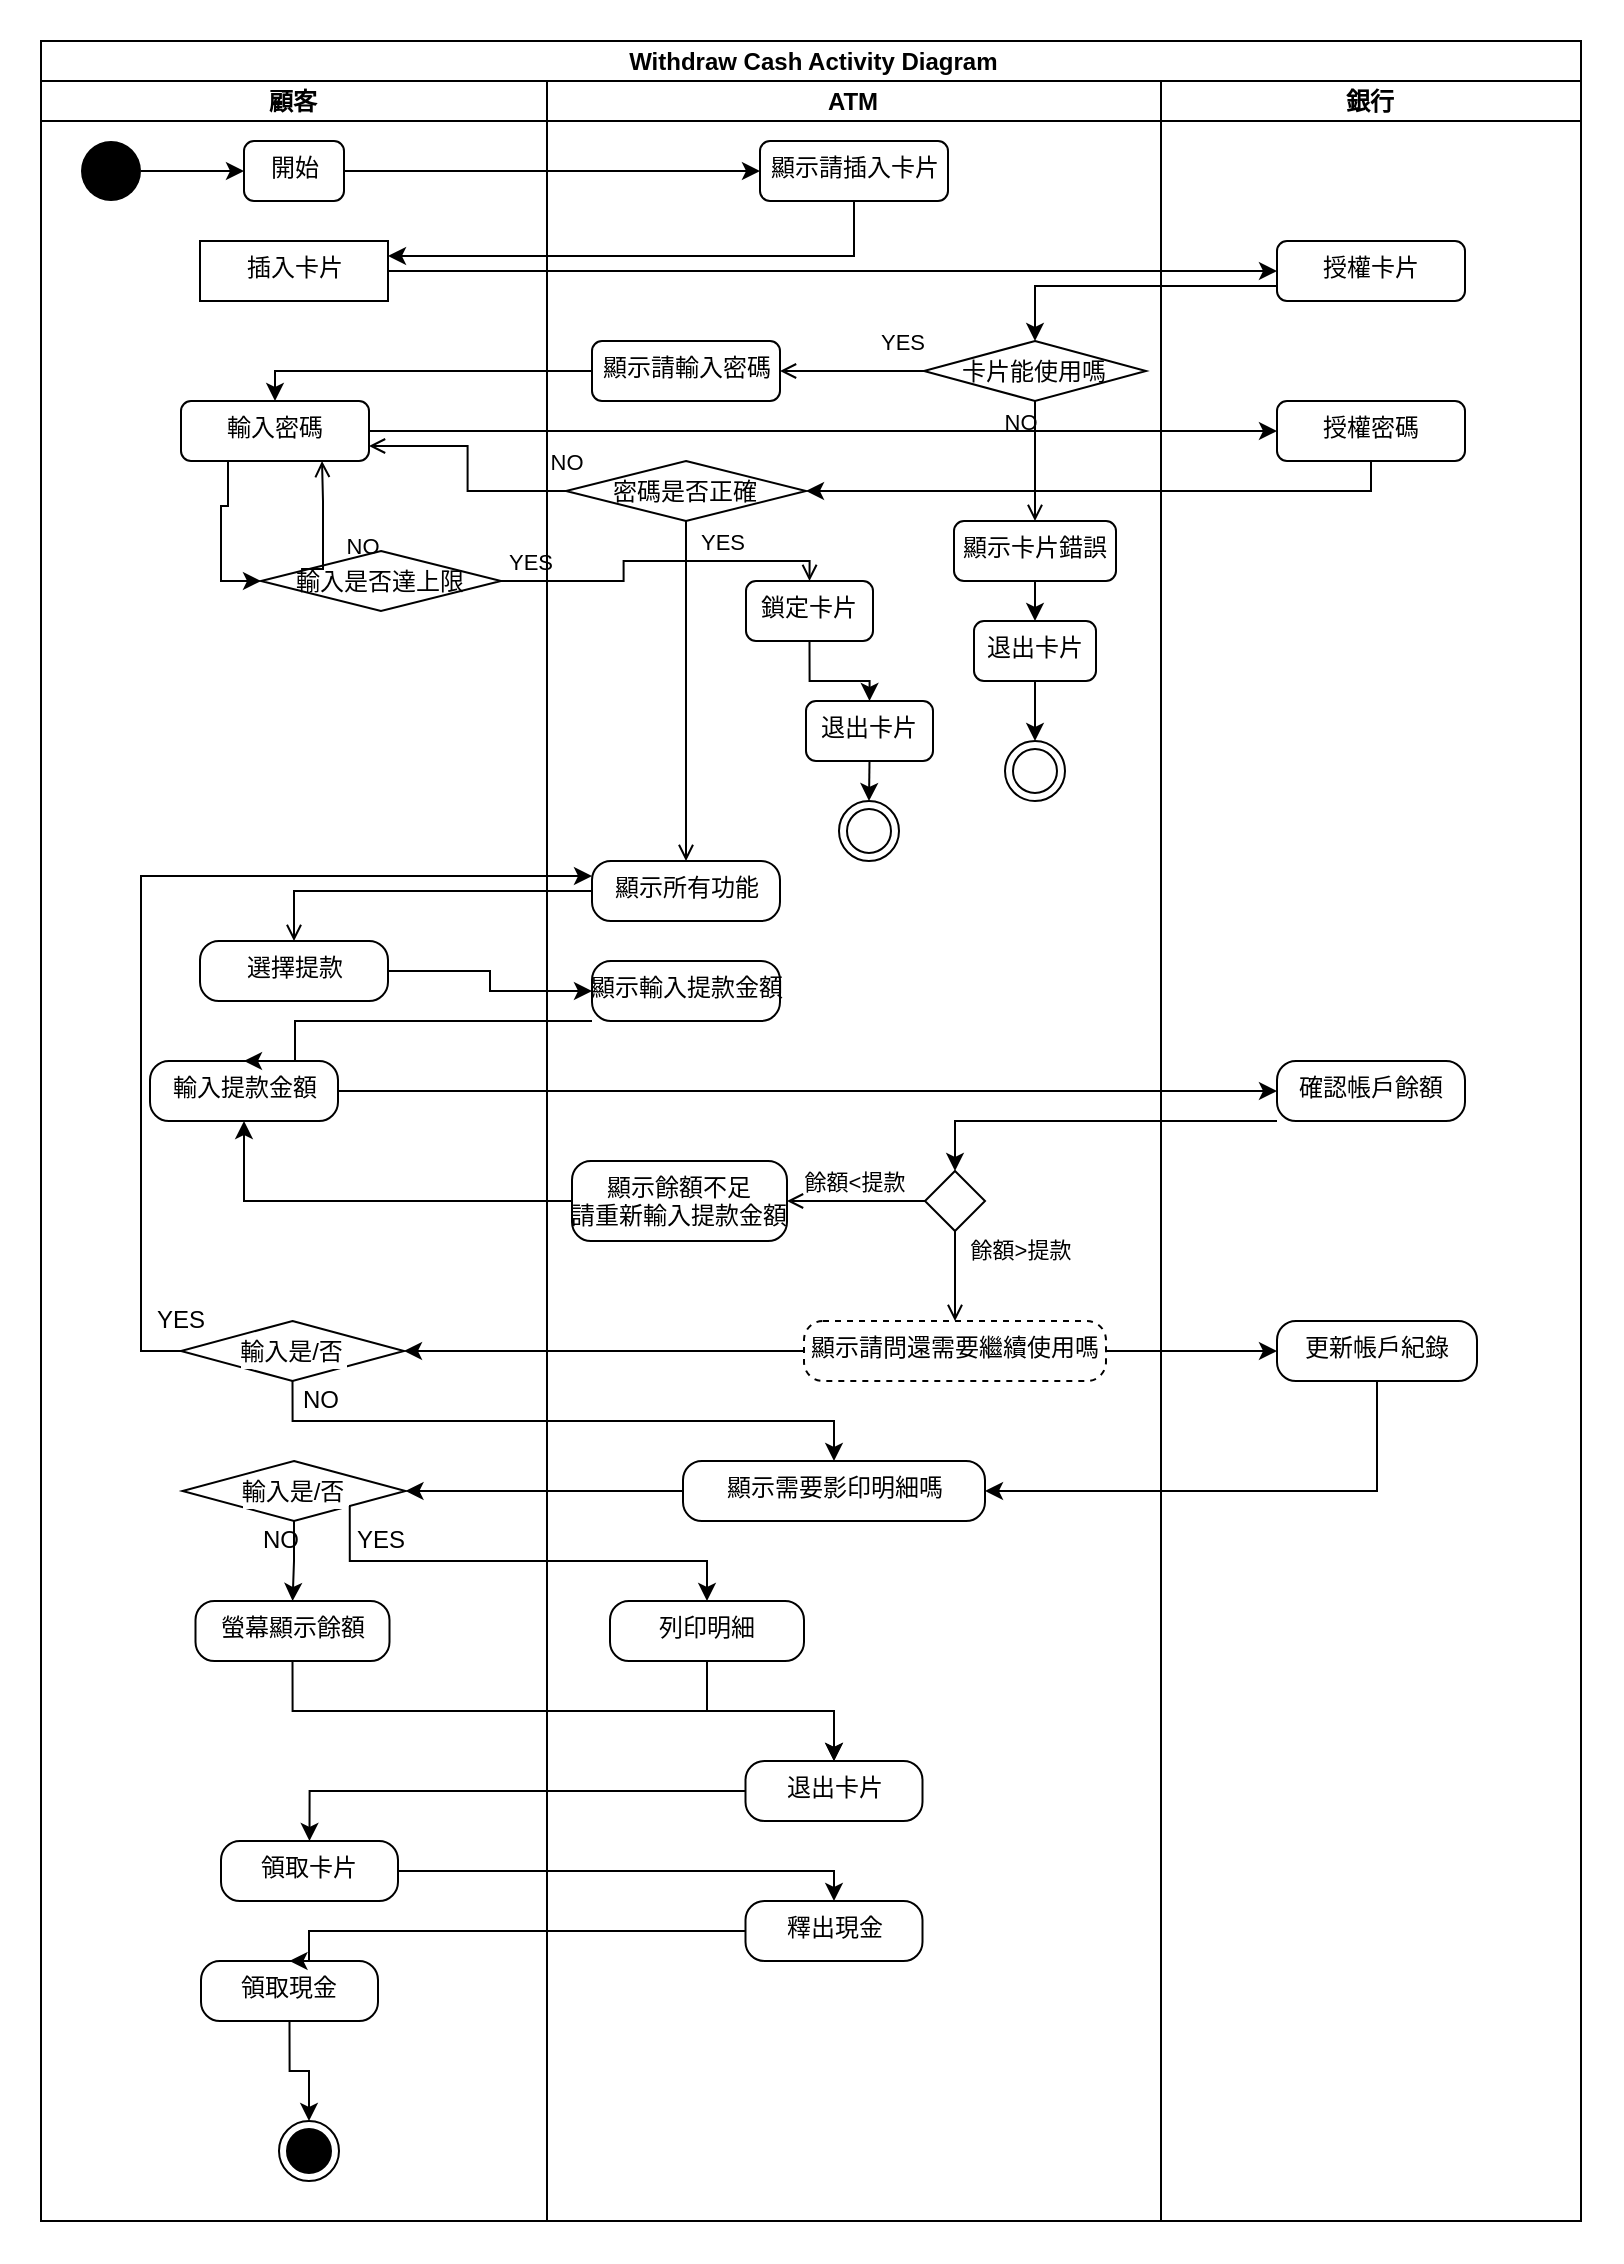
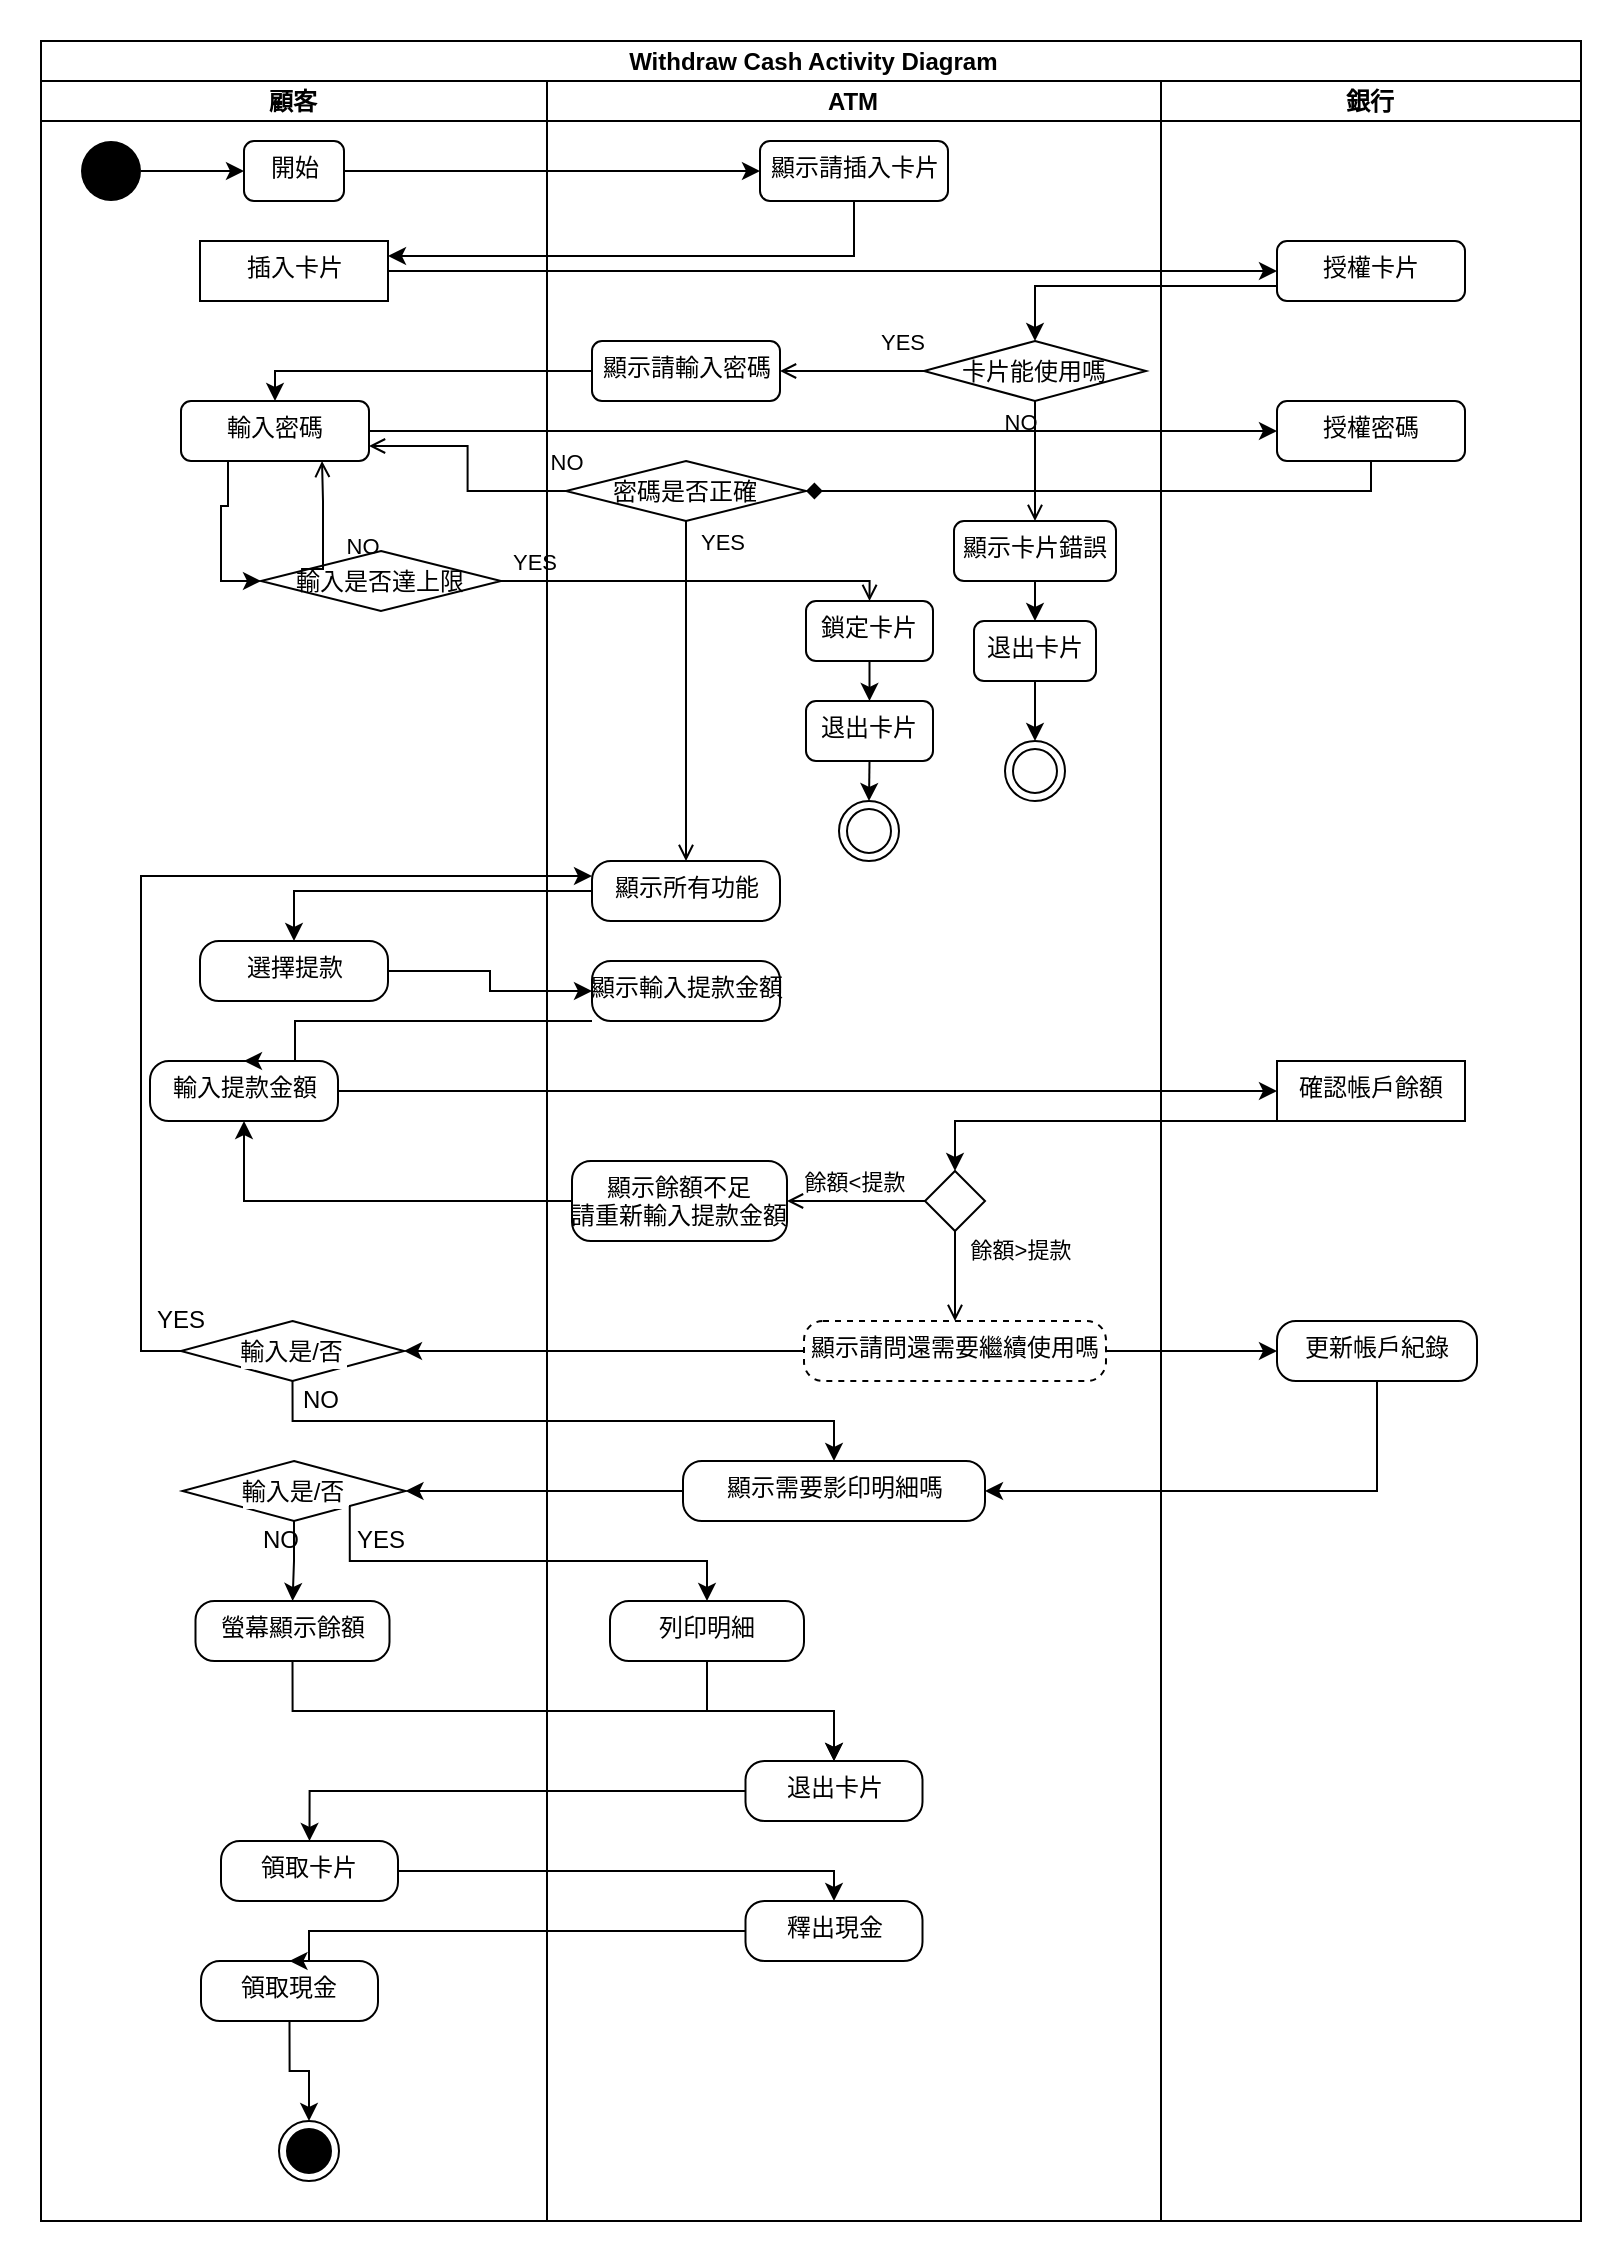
(821, 491) -> (822, 491)
(810, 611) -> (870, 631)
(294, 929) -> (294, 926)
(1371, 1091) -> (1371, 1091)
